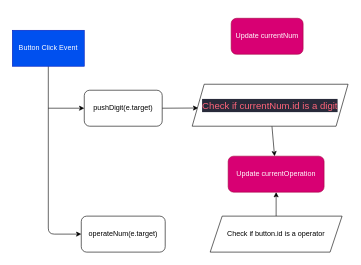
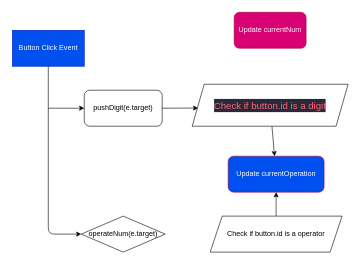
(267, 36) -> (270, 30)
(270, 105) -> (270, 105)
(276, 174) -> (276, 174)
(123, 234) -> (123, 234)
